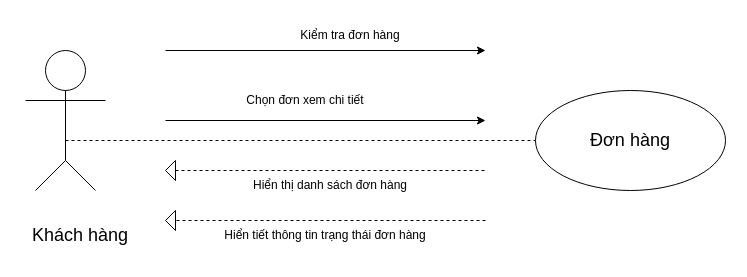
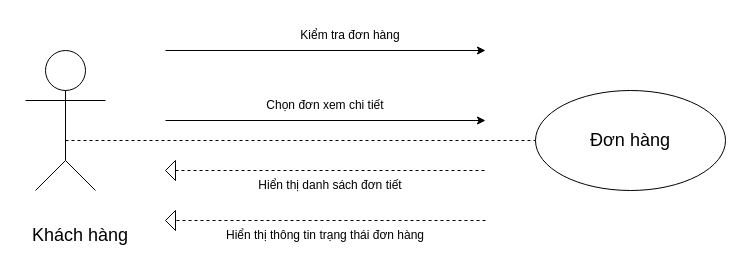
(306, 101) -> (326, 106)
(331, 186) -> (331, 186)
(326, 236) -> (326, 236)
